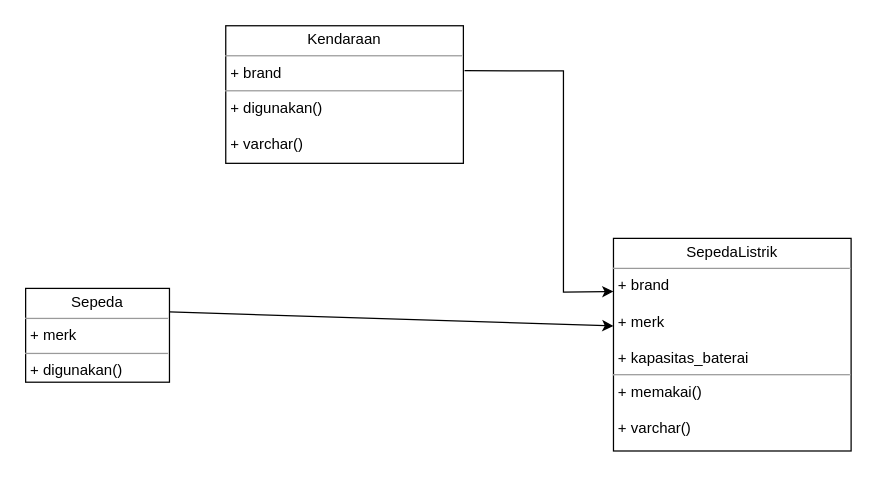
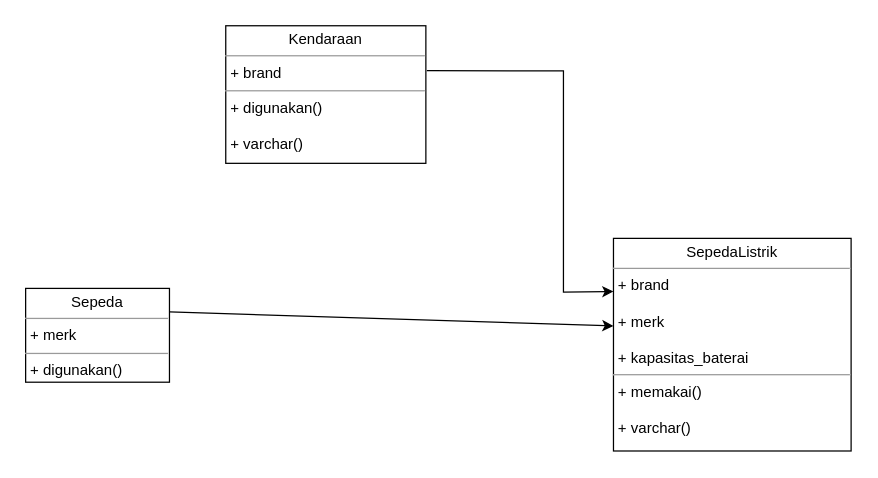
(344, 94) -> (326, 94)
